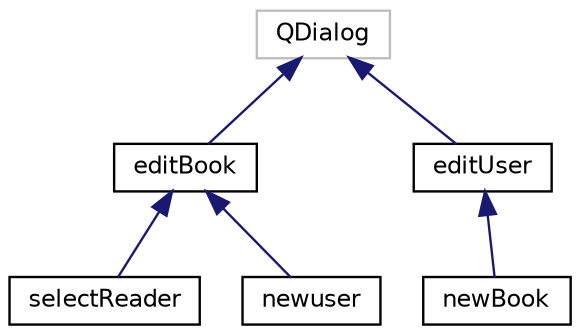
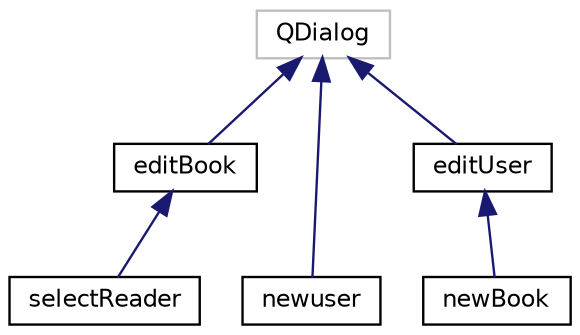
(257, 243) -> (317, 180)
